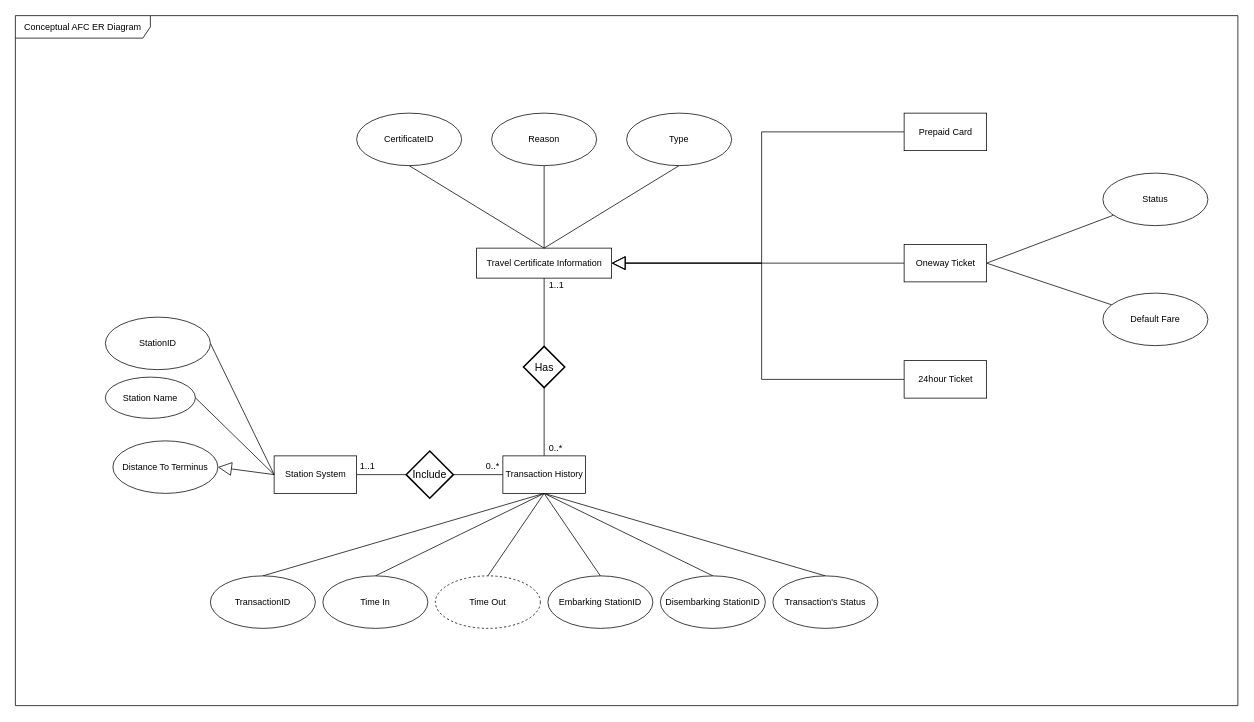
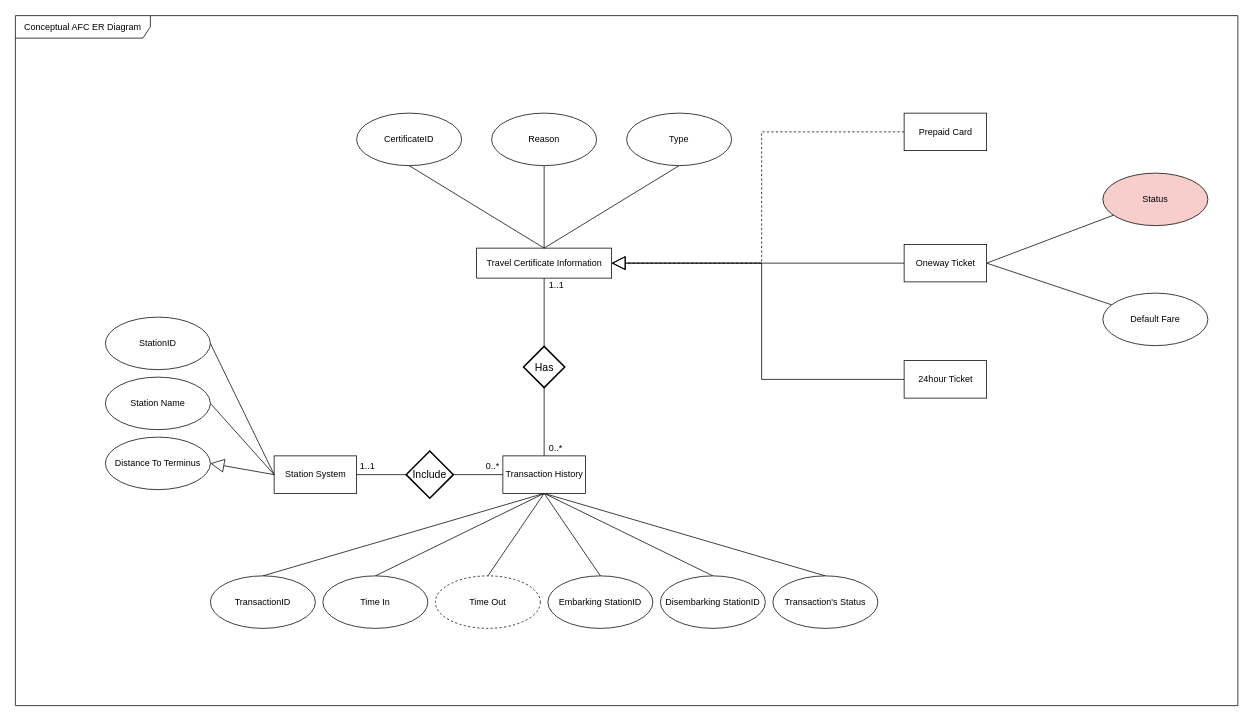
(769, 132) -> (769, 132)
(1155, 199) -> (1155, 199)
(150, 398) -> (158, 403)
(165, 467) -> (158, 463)
